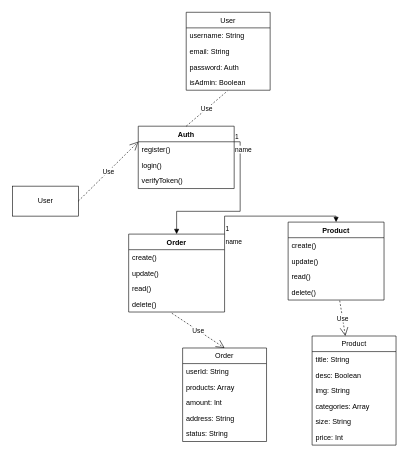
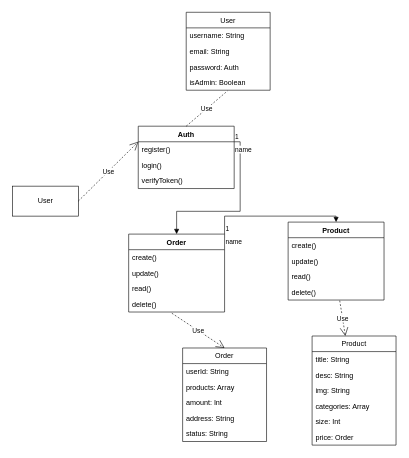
(339, 376) -> (337, 376)
(336, 422) -> (331, 422)
(333, 438) -> (337, 438)
